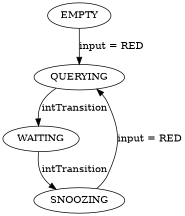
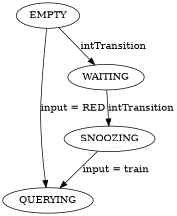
(43, 101) -> (74, 44)
(150, 139) -> (116, 170)
